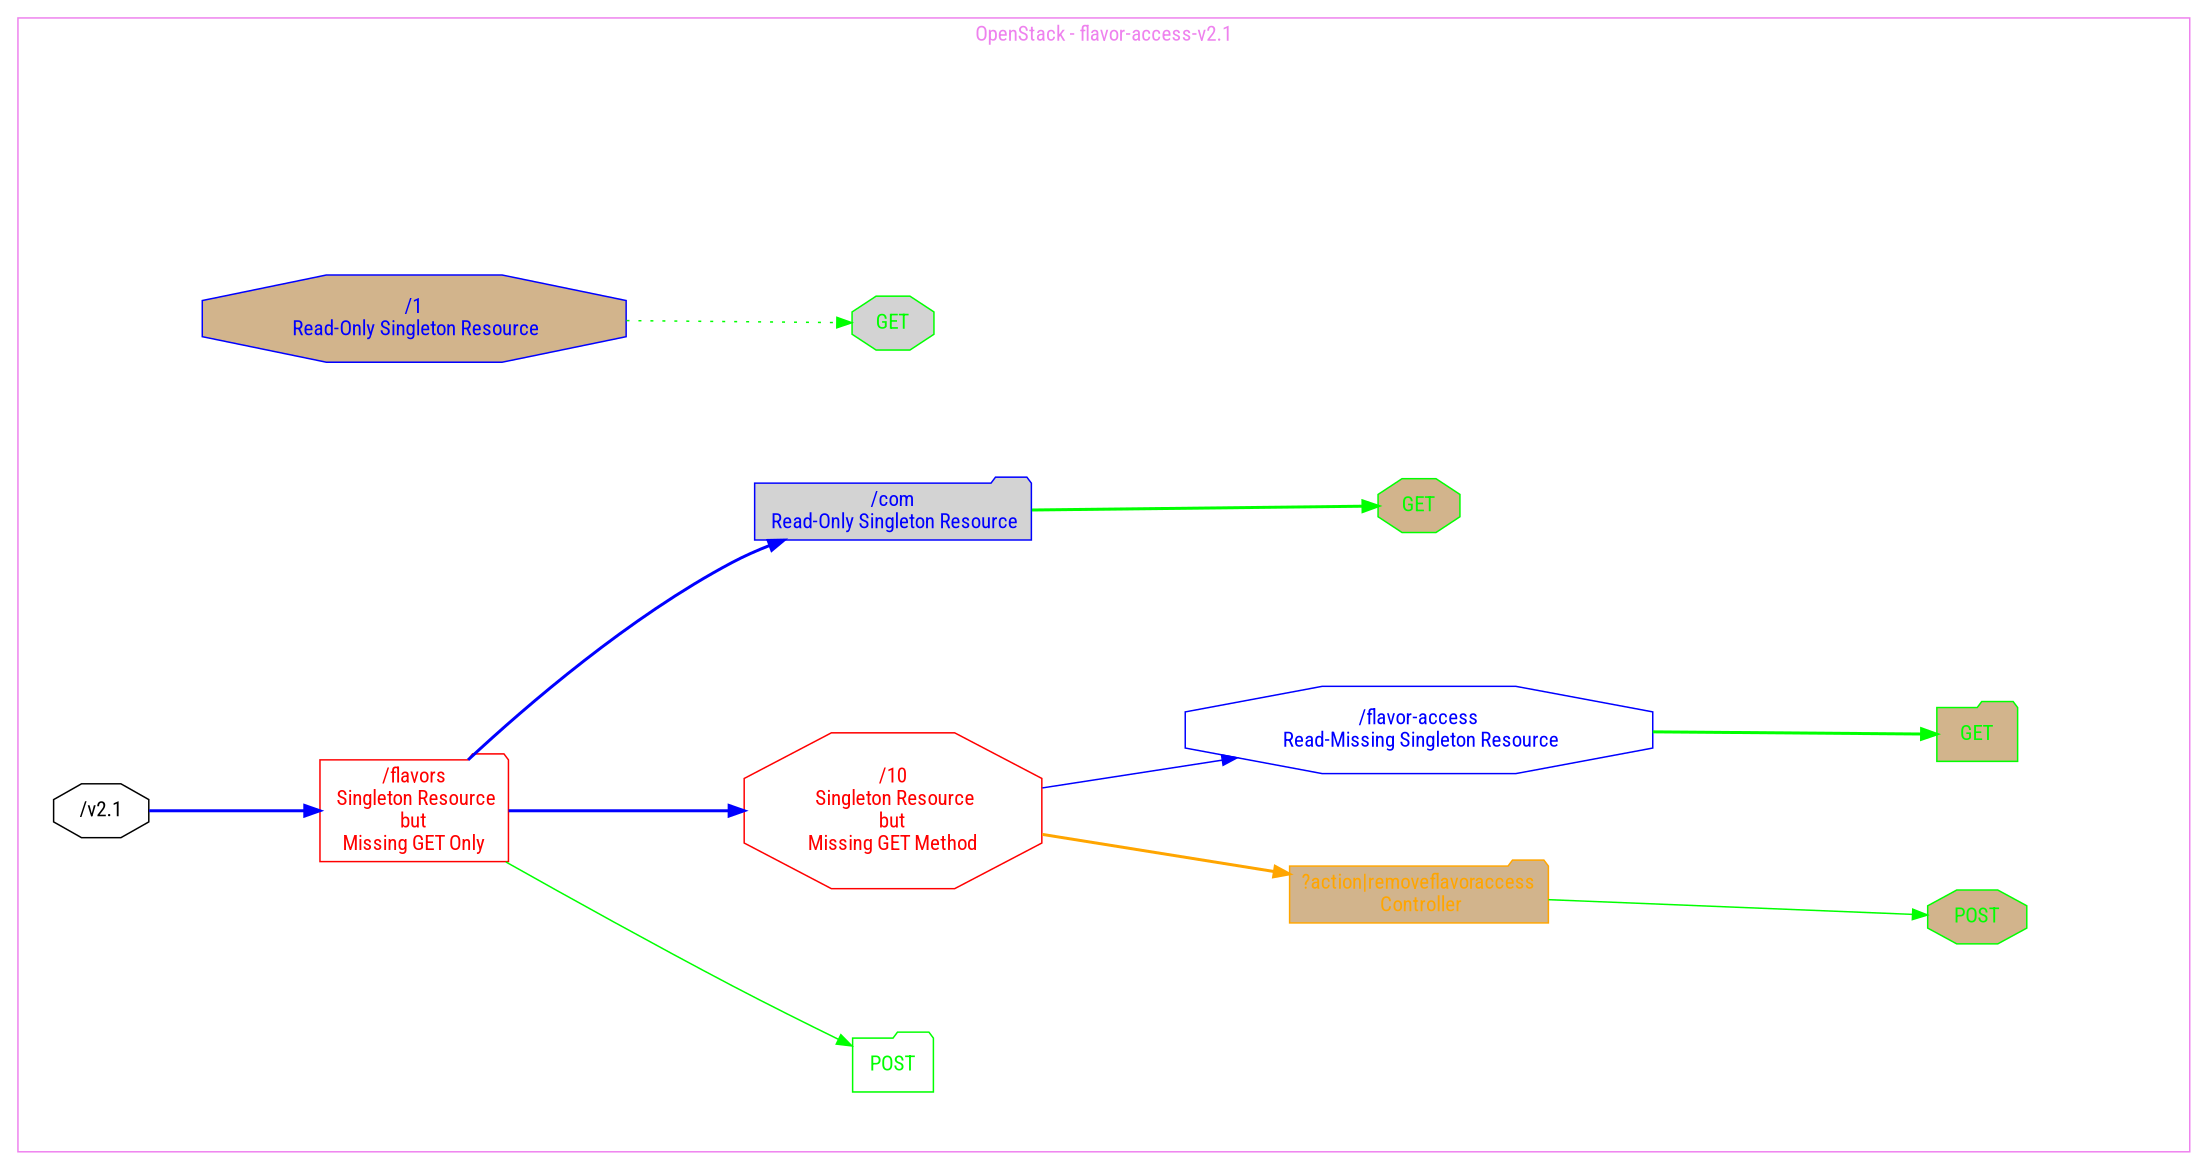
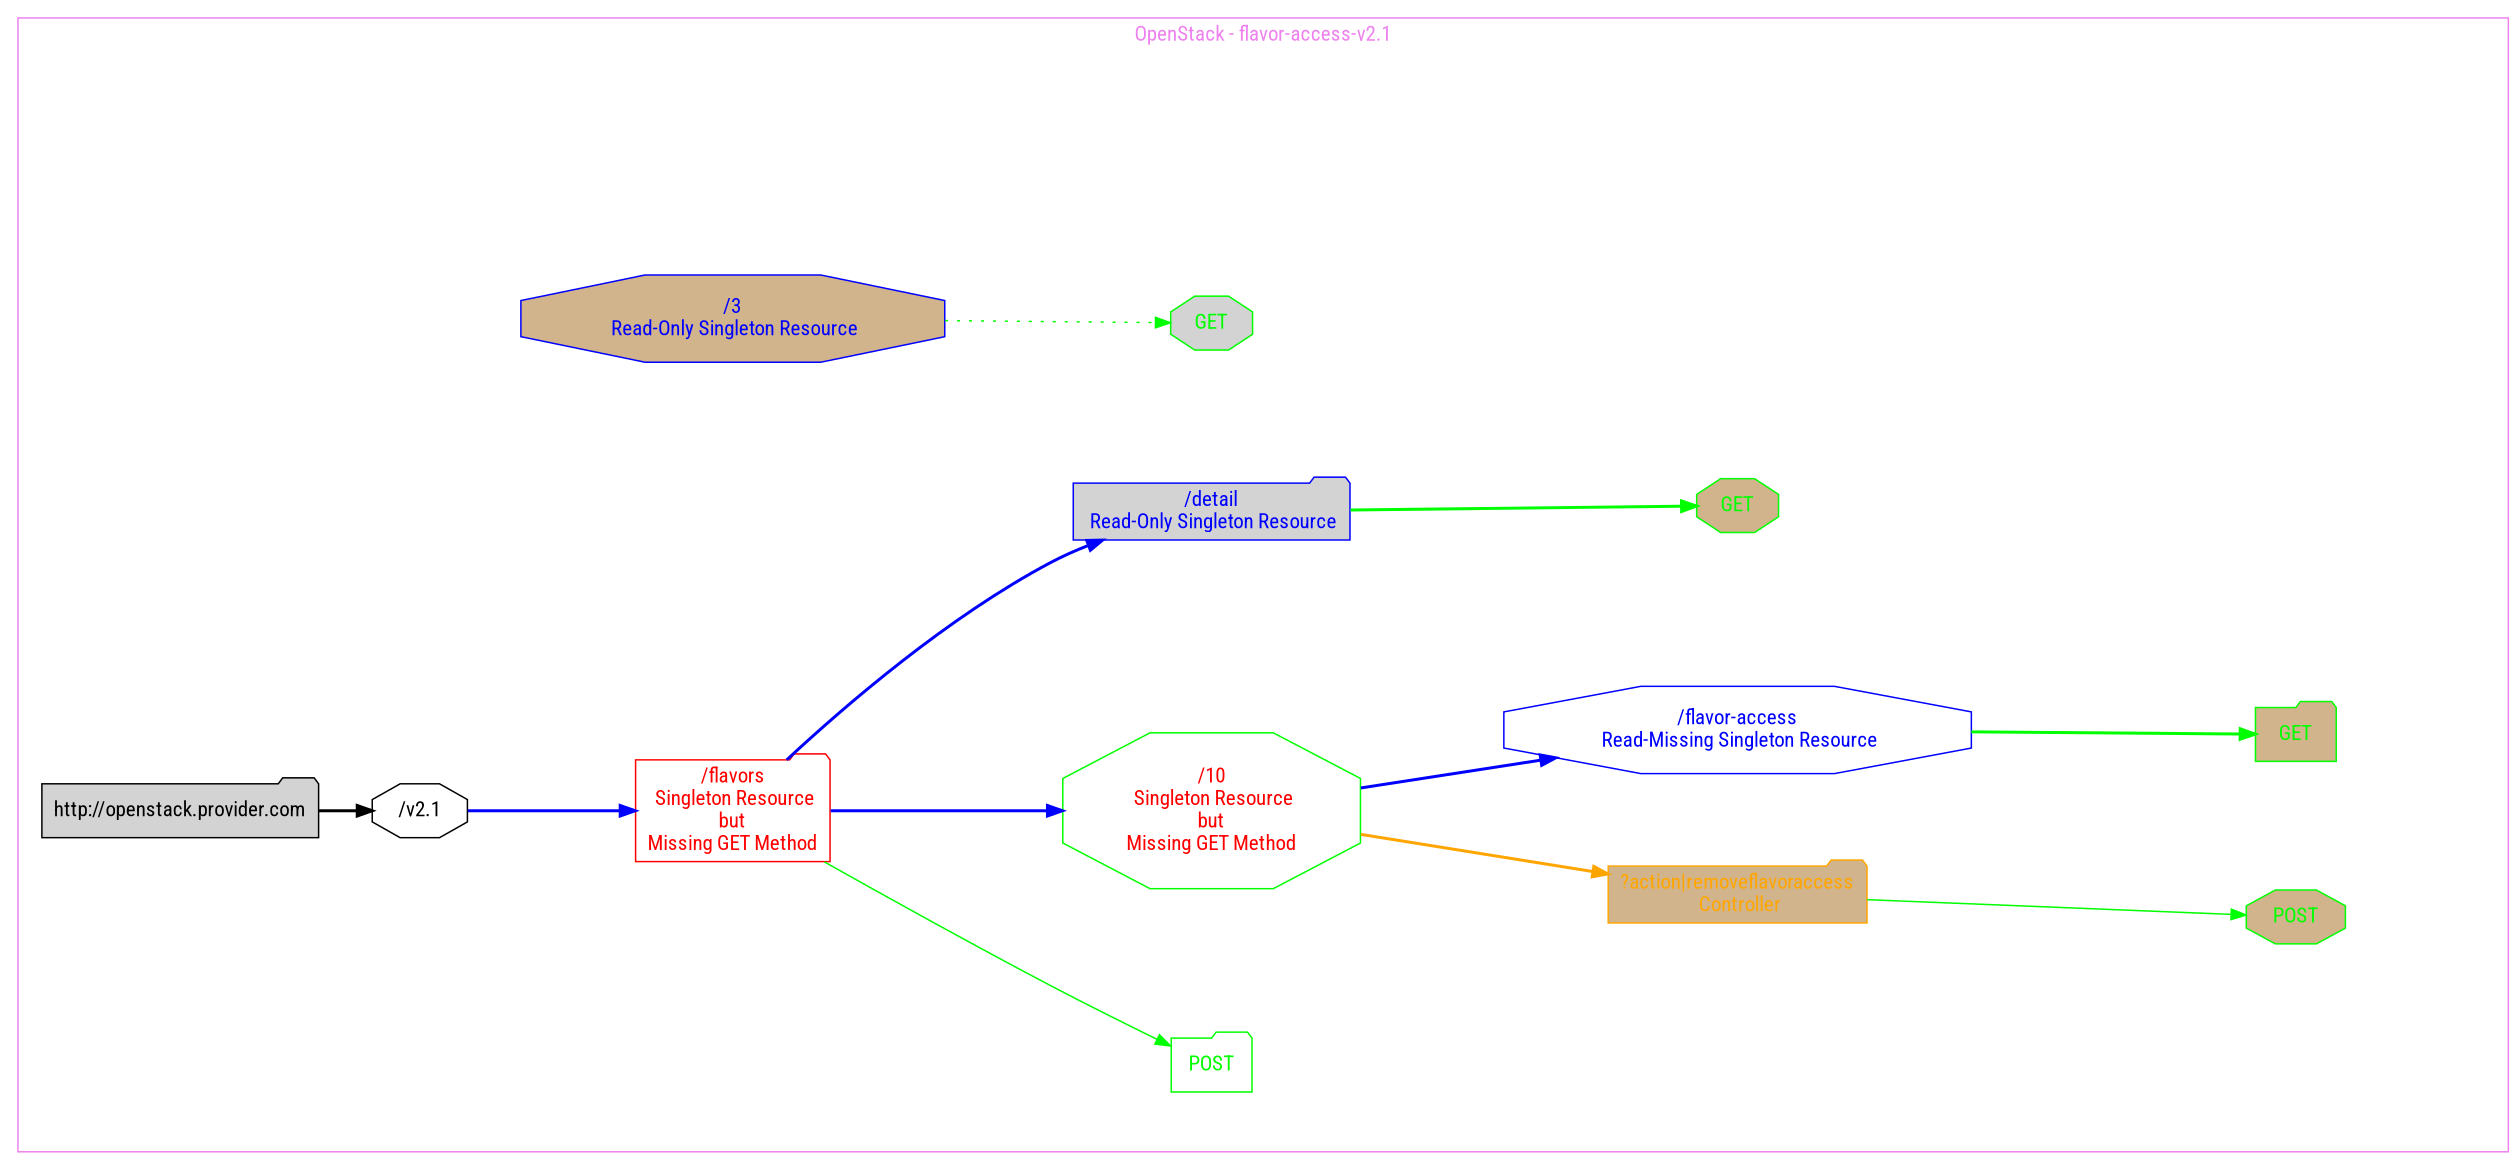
(414, 319) -> (733, 319)
(893, 512) -> (1212, 512)
(1132, 774) -> (1451, 774)
none -> (180, 811)
(414, 811) -> (733, 811)
(893, 811) -> (1212, 811)
